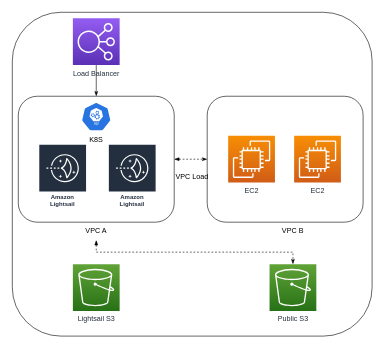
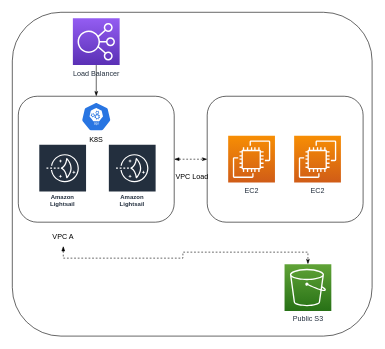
(96, 231) -> (63, 237)
(293, 231) -> none
(96, 288) -> none
(293, 288) -> (308, 288)
